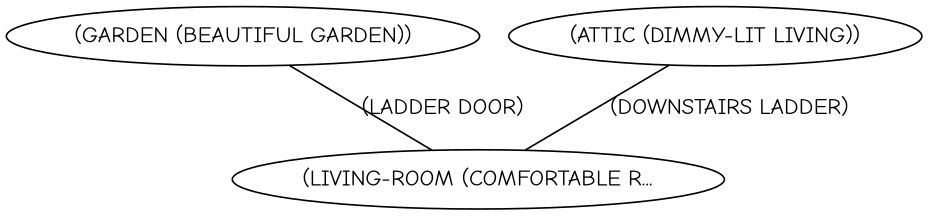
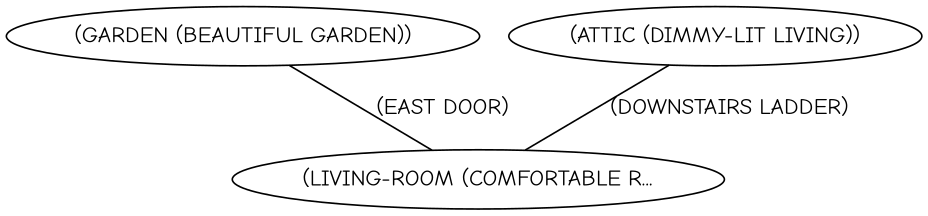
(443, 108) -> (443, 108)
